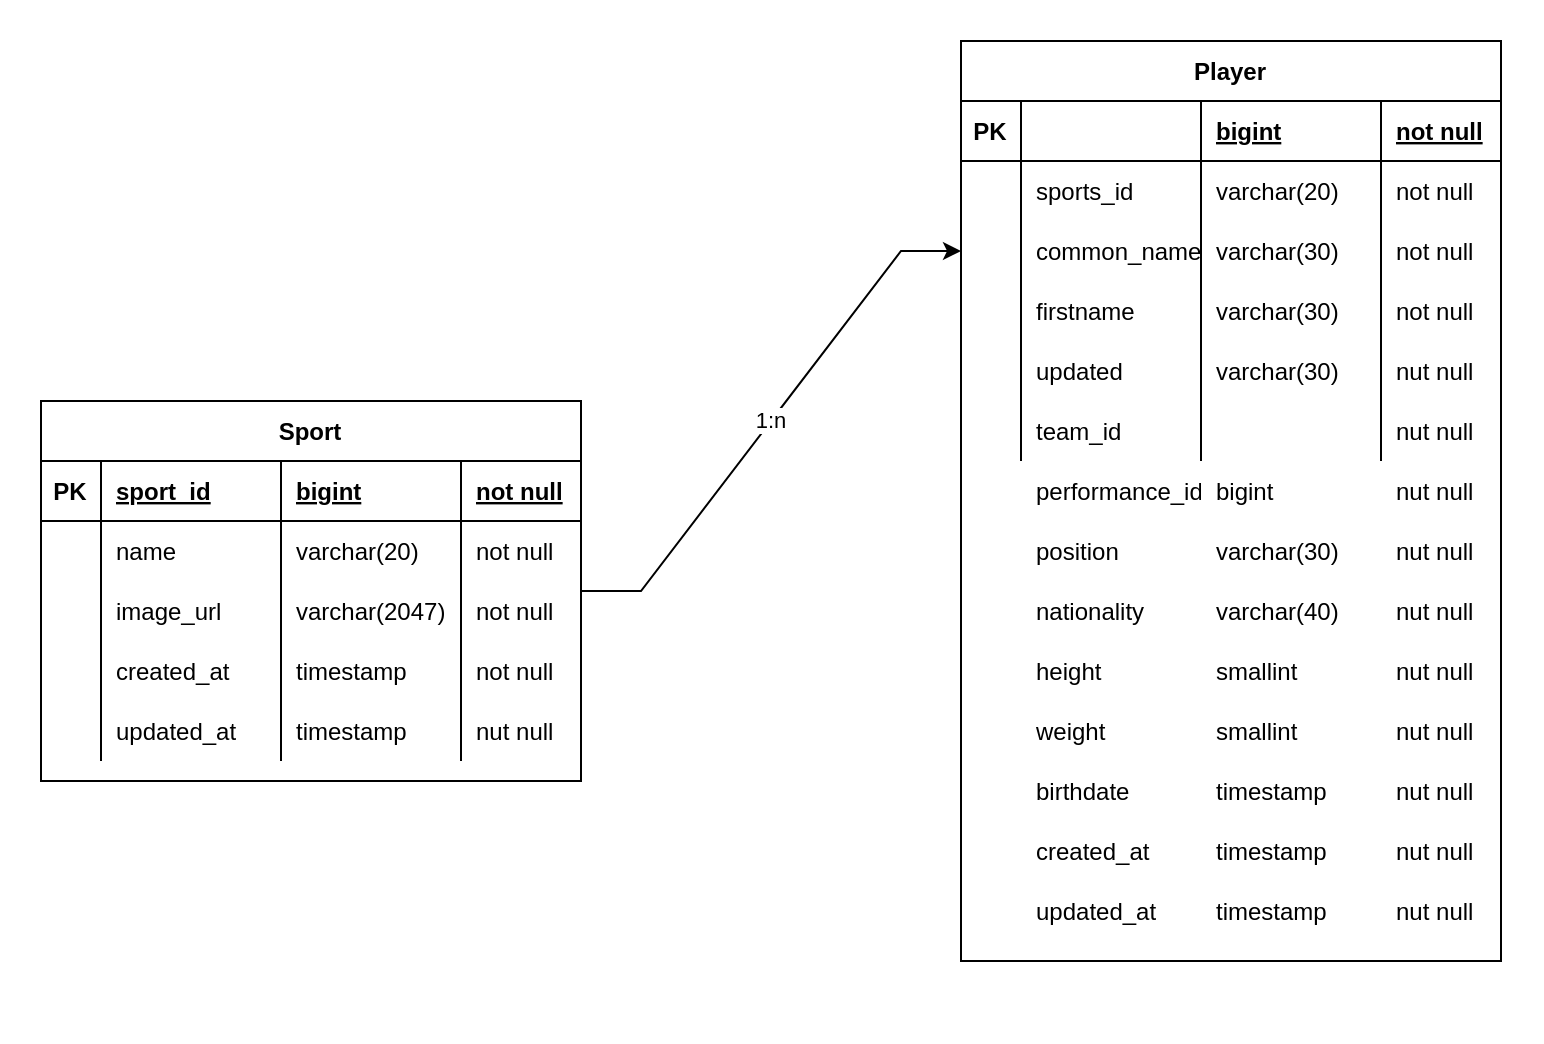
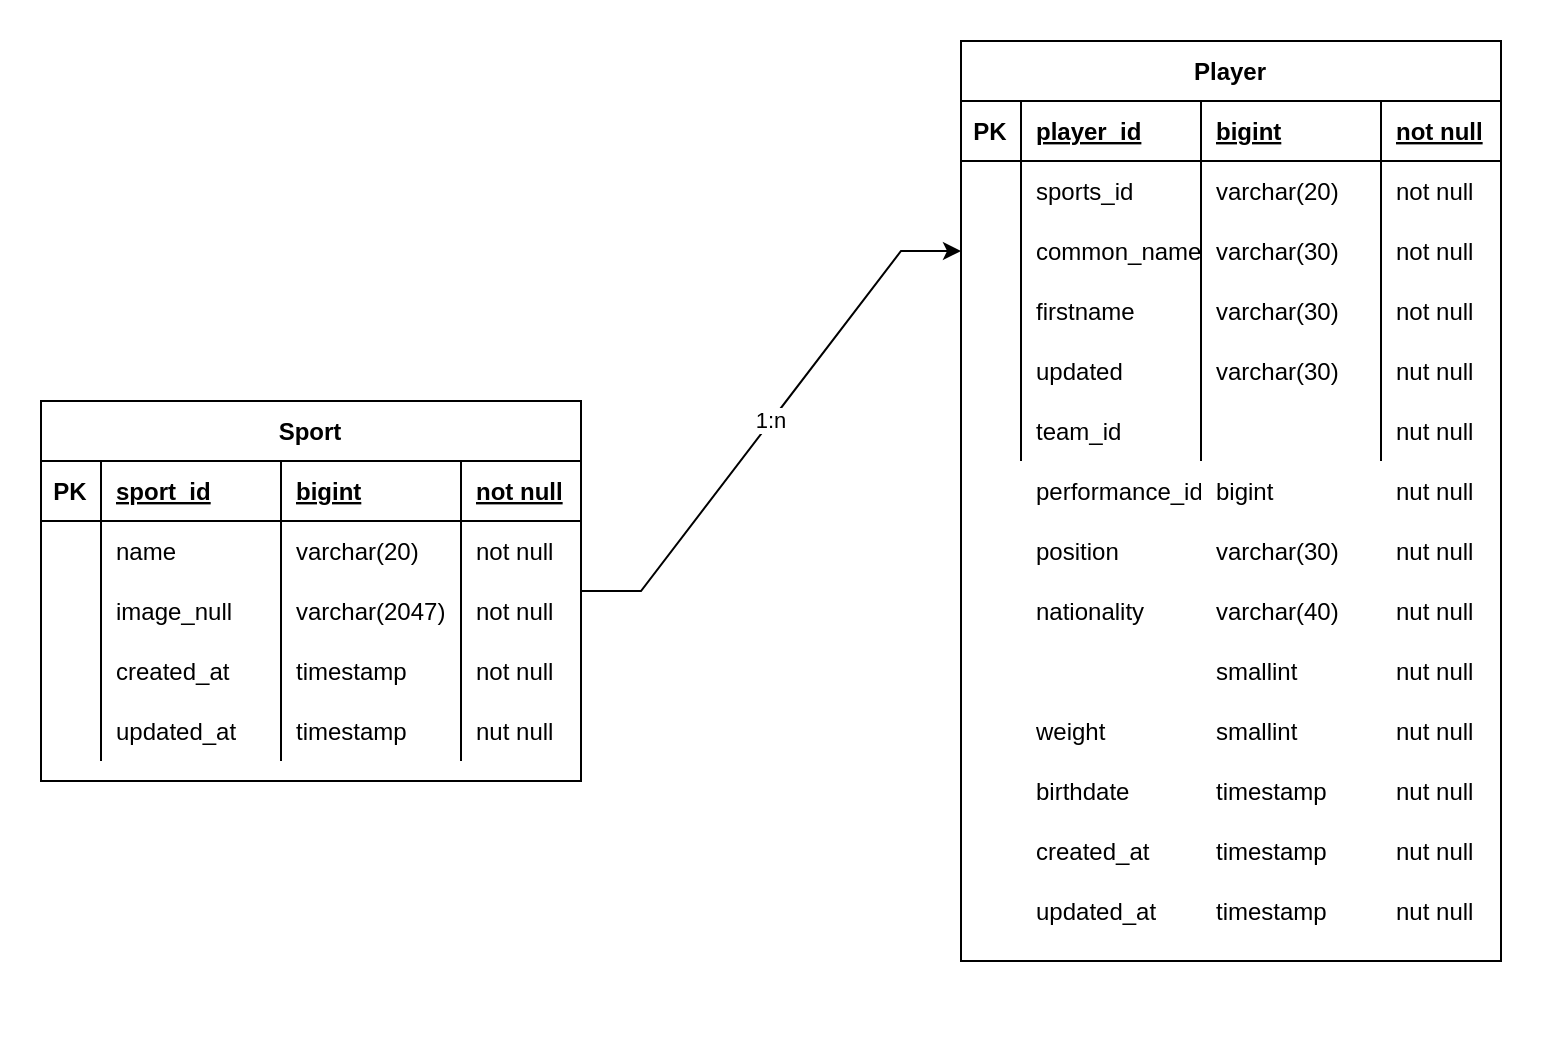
none -> (1111, 131)
(170, 612) -> (174, 612)
(1111, 671) -> none
